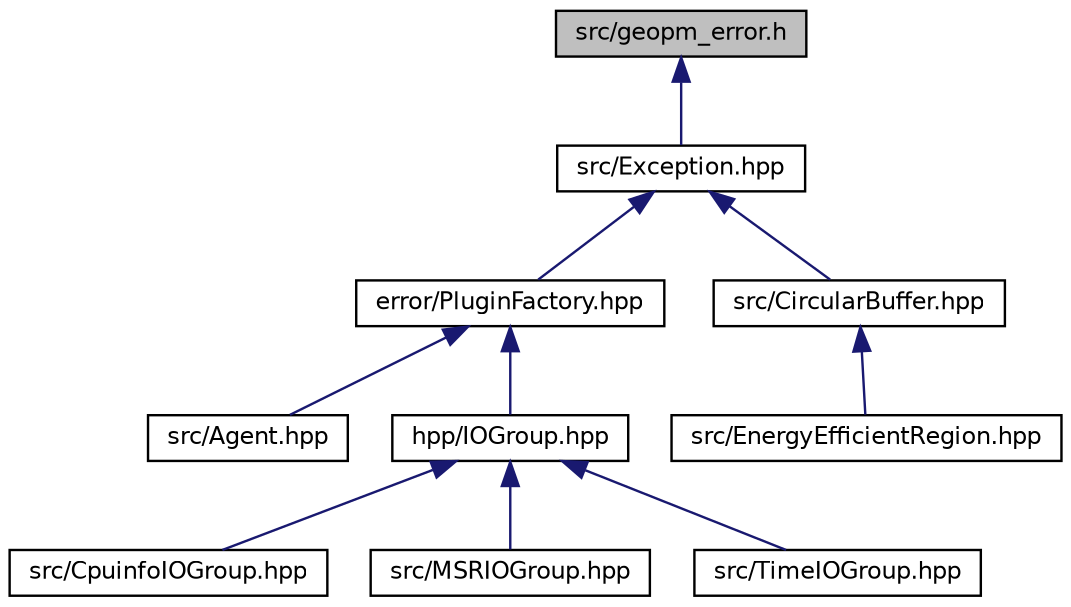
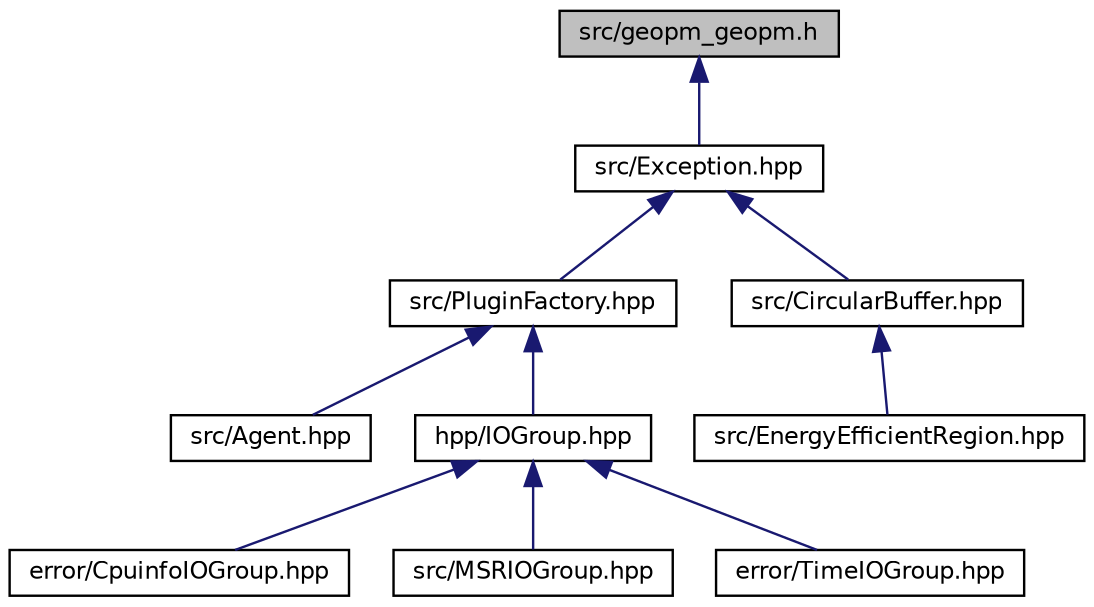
(681, 34) -> (699, 34)
(510, 303) -> (533, 303)
(168, 573) -> (179, 573)
(838, 573) -> (870, 573)
